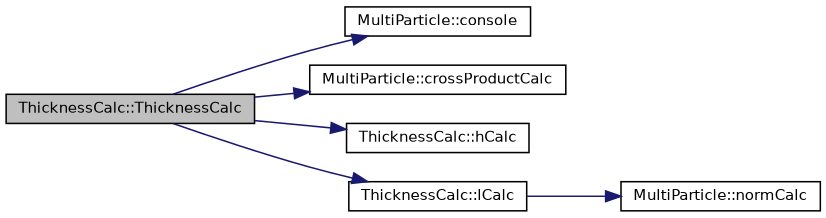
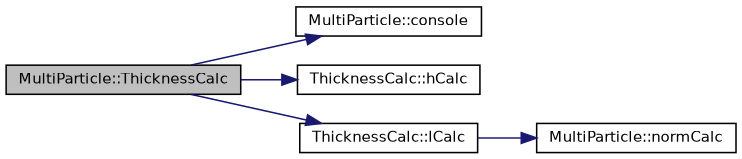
(438, 80) -> none
(130, 109) -> (123, 80)
